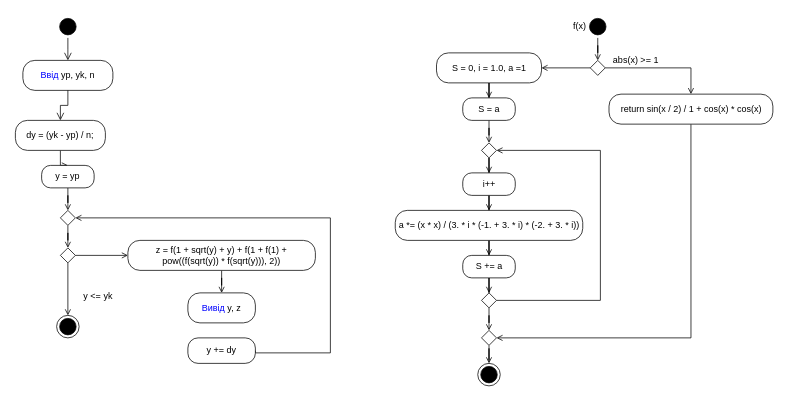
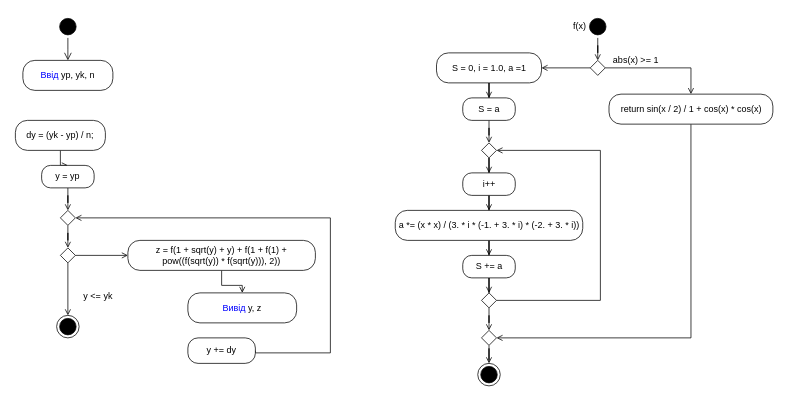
(66, 105) -> none
(222, 308) -> (242, 308)
